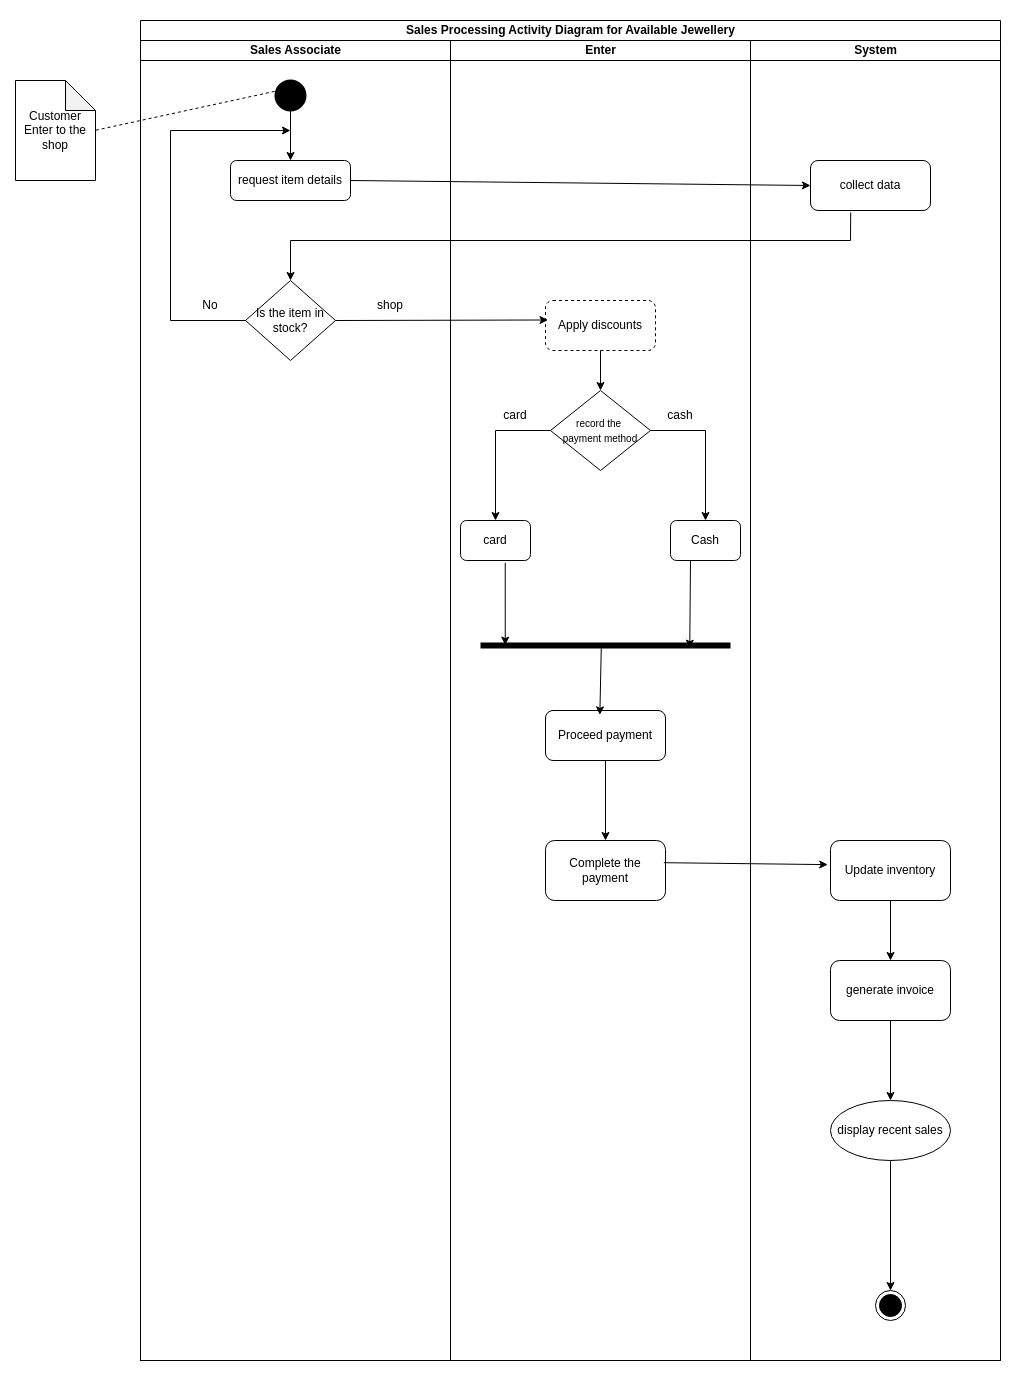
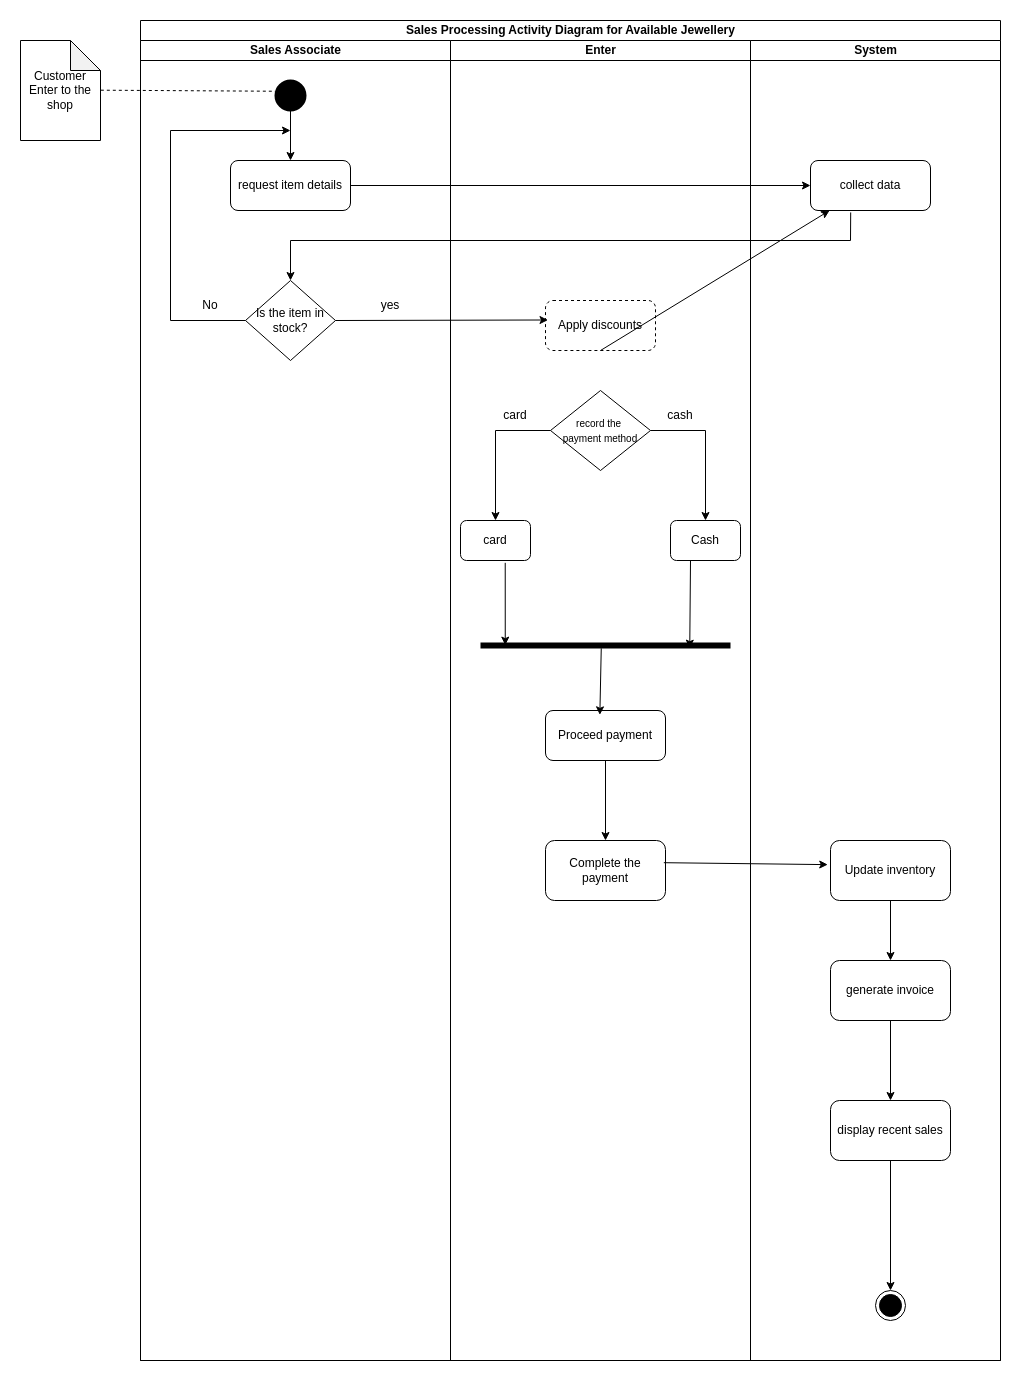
(56, 131) -> (61, 91)
(291, 181) -> (291, 186)
(391, 306) -> (391, 306)
(601, 367) -> (712, 282)
(891, 1131) -> (891, 1131)
